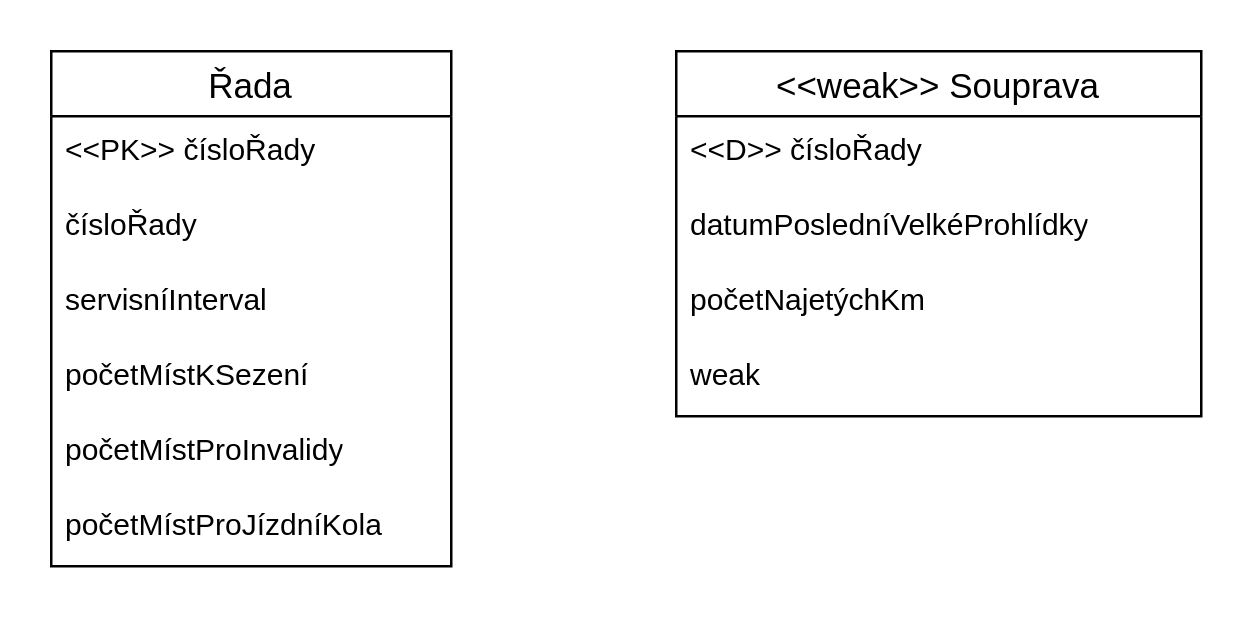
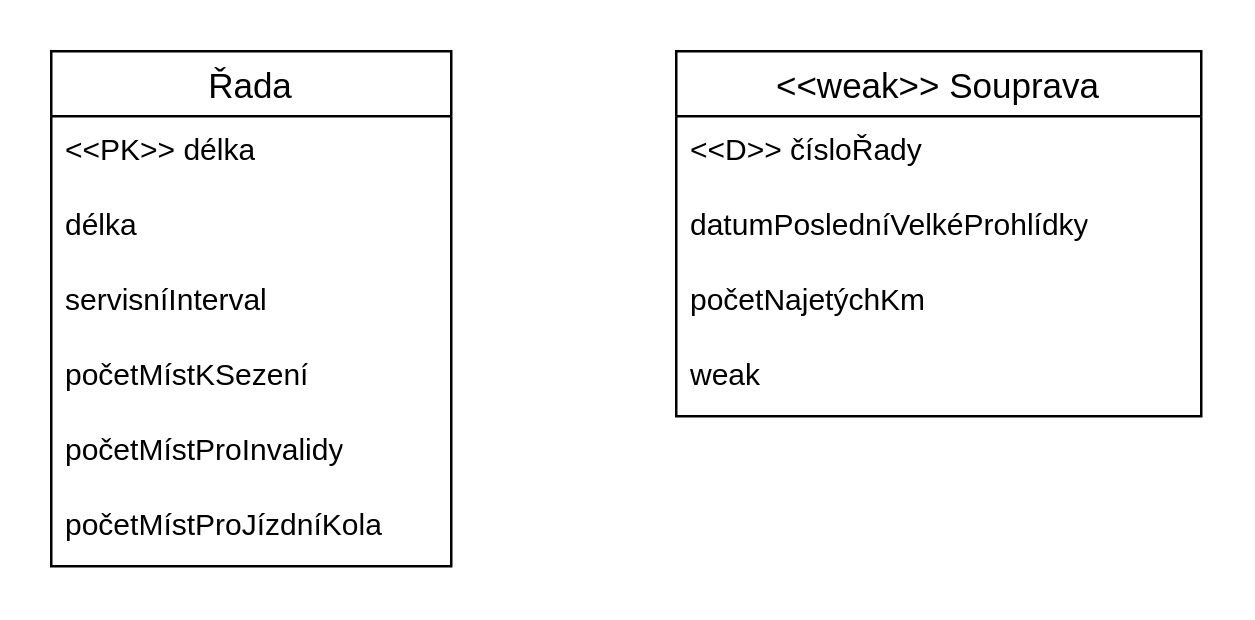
(193, 152) -> (159, 152)
(138, 227) -> (104, 227)
